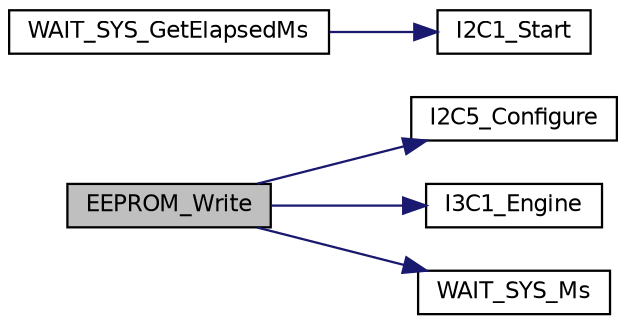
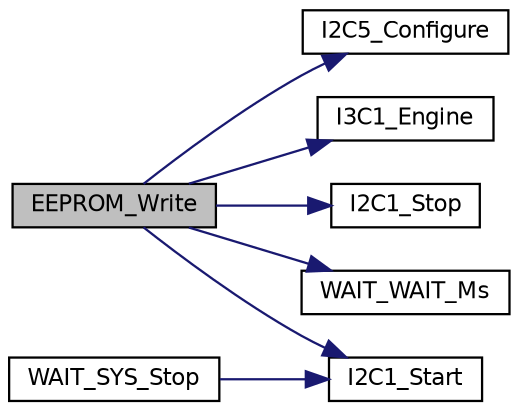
(169, 32) -> (114, 379)
none -> (406, 206)
none -> (231, 292)
(514, 292) -> (406, 292)
